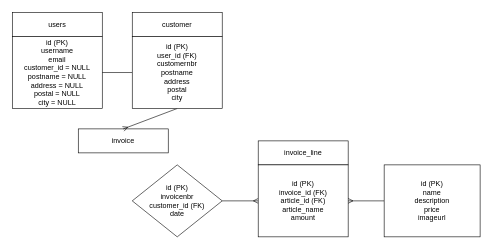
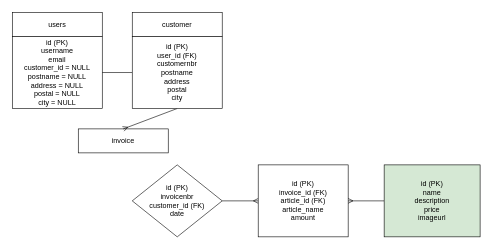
(303, 153) -> none
(432, 201) -> (432, 201)
